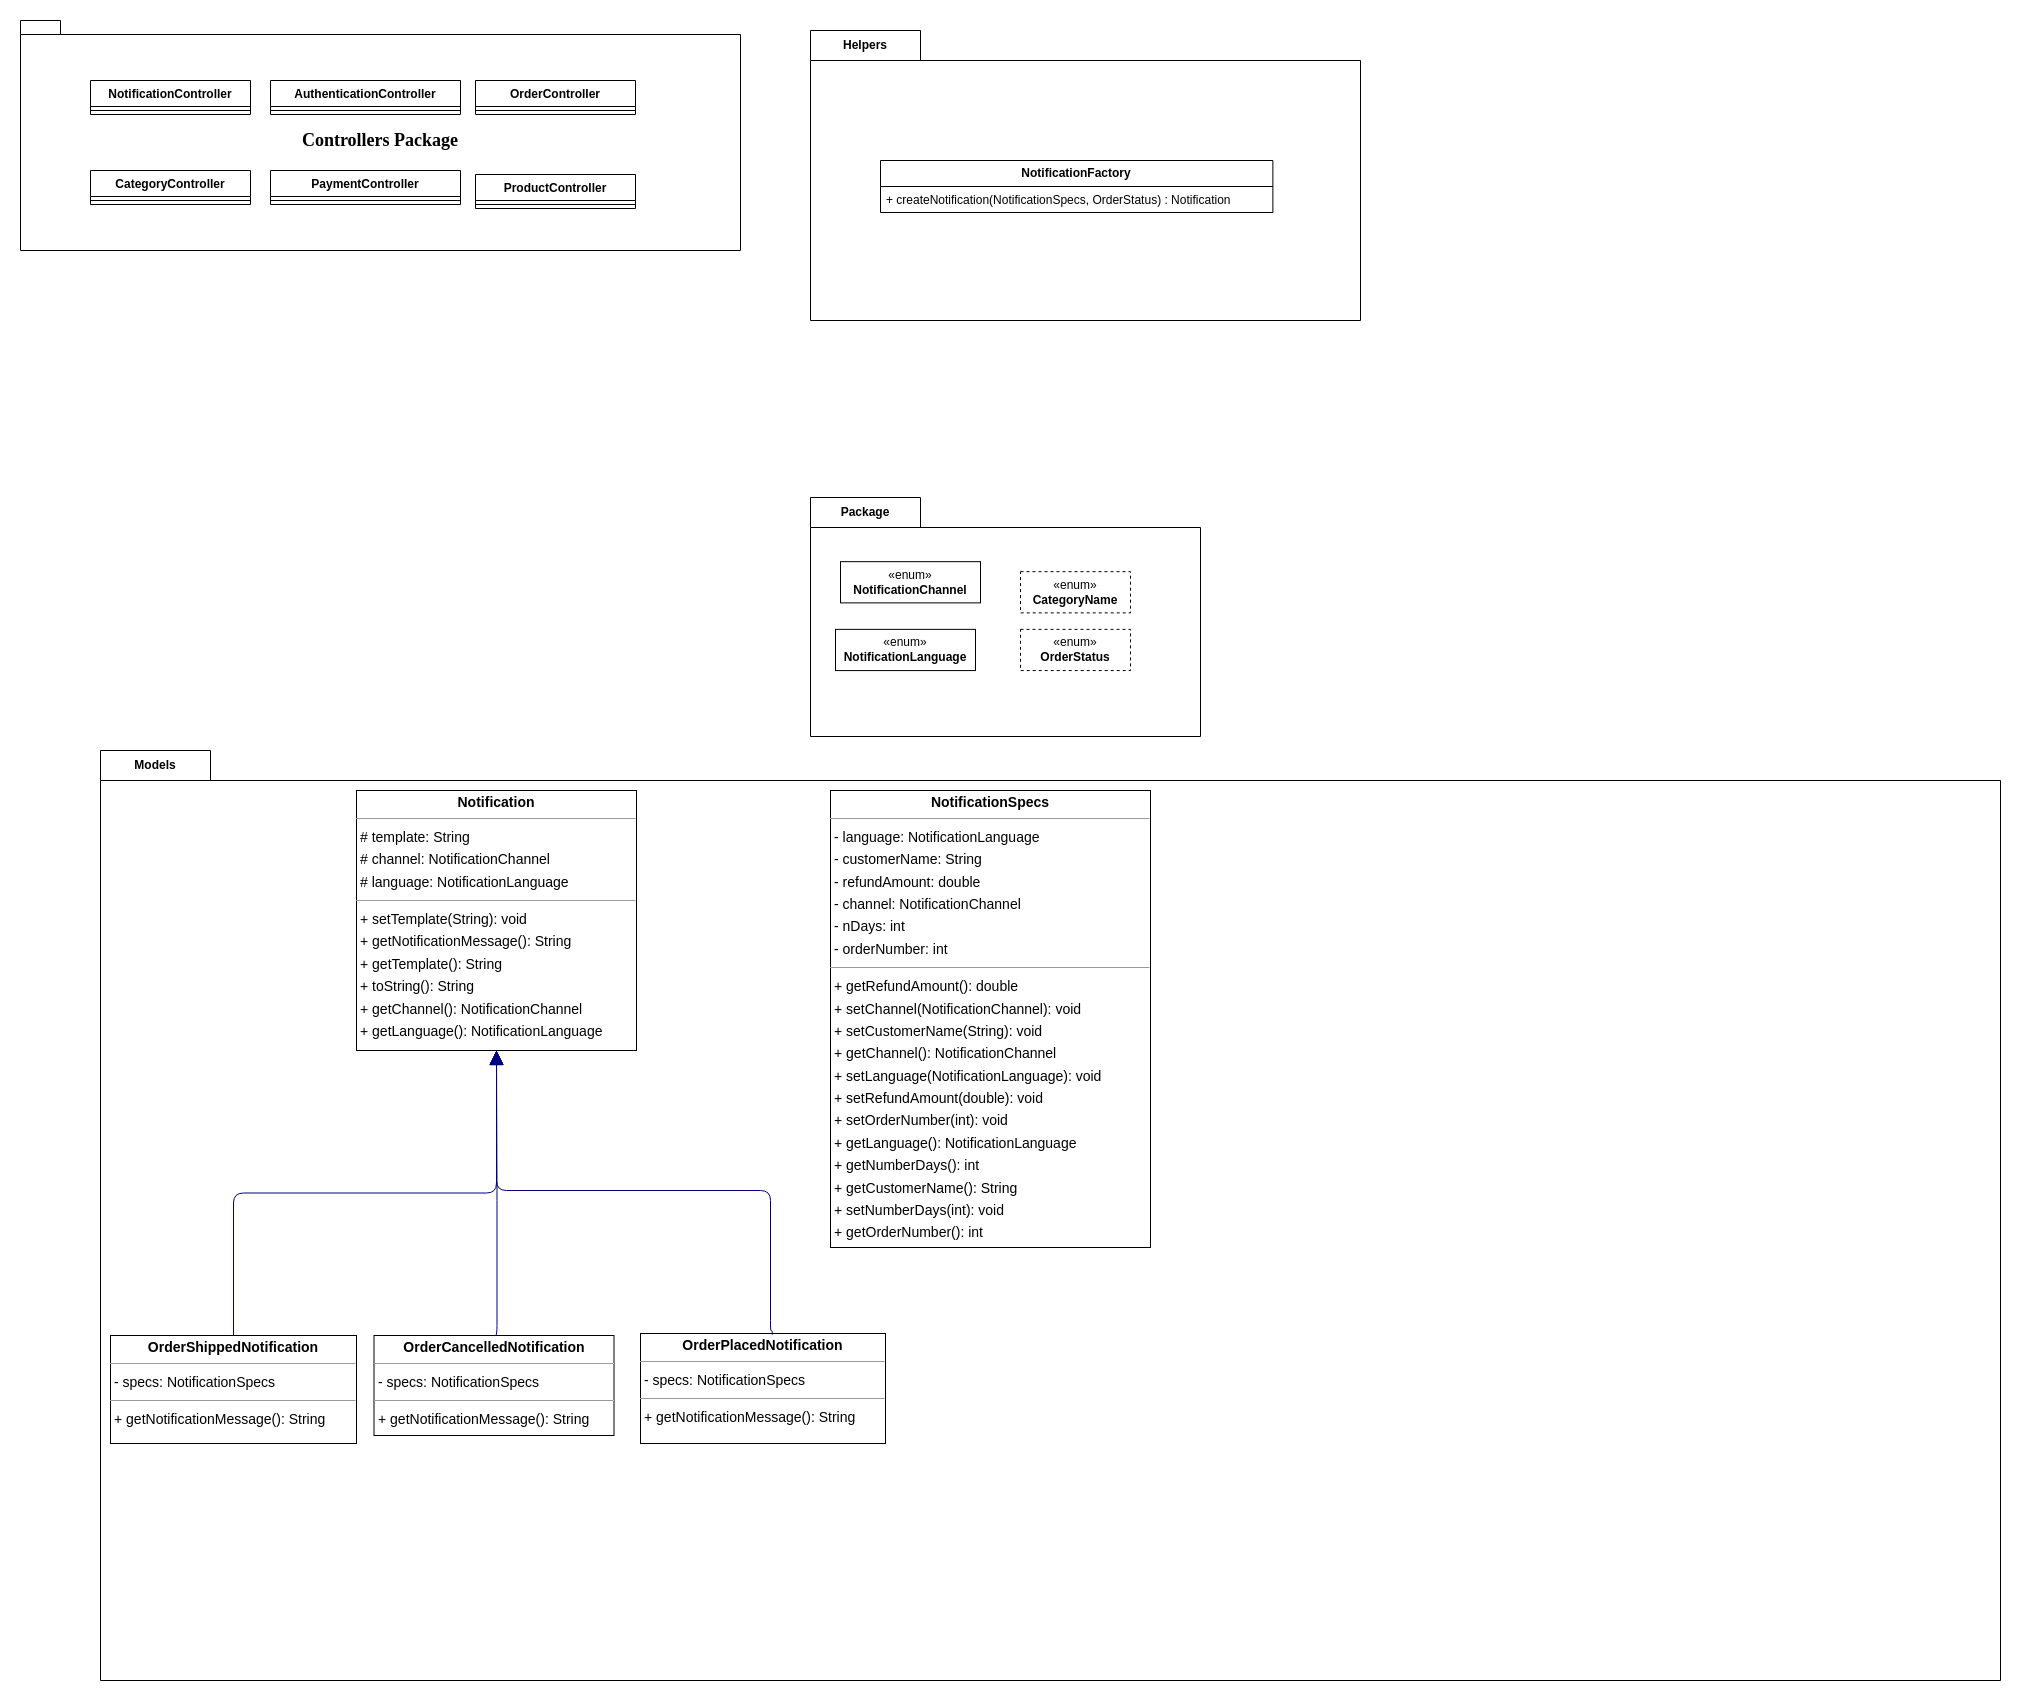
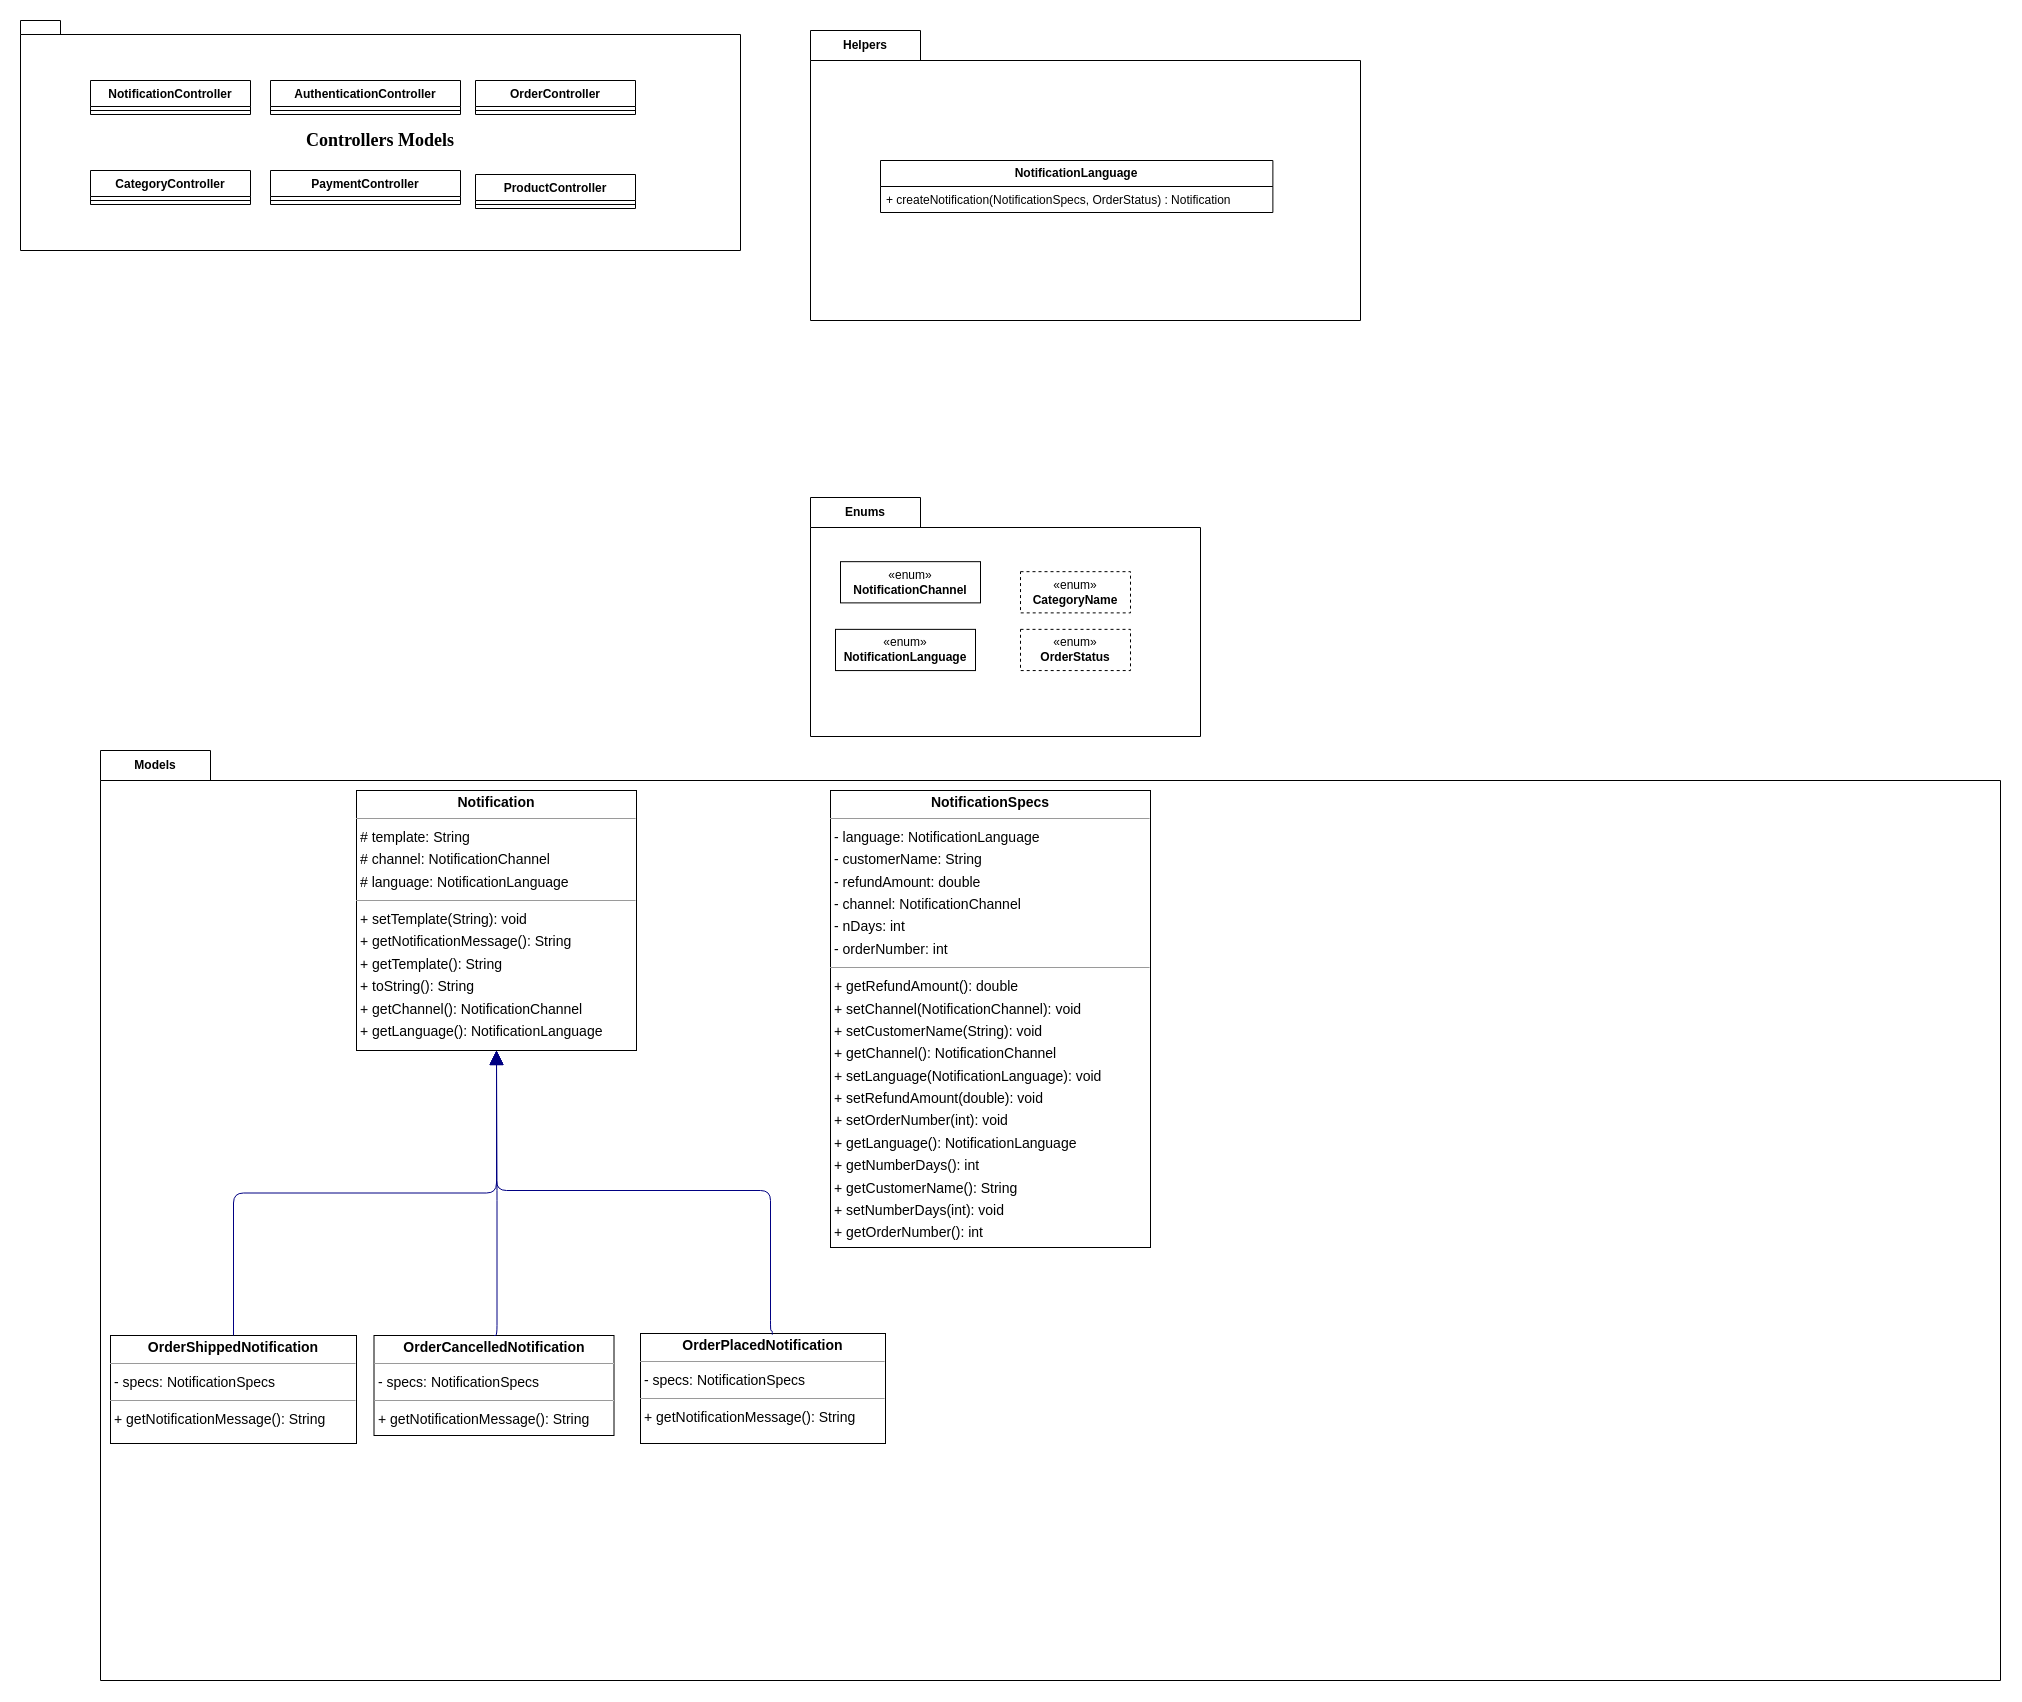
(381, 141) -> (381, 141)
(1077, 174) -> (1077, 174)
(866, 513) -> (866, 513)
